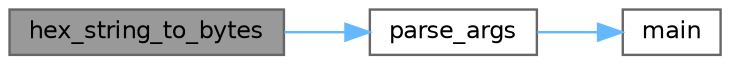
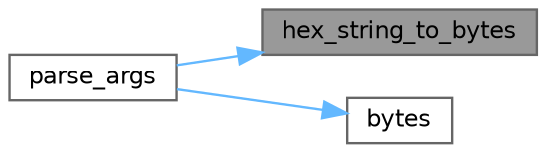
(315, 32) -> (207, 61)
(672, 32) -> (400, 120)
